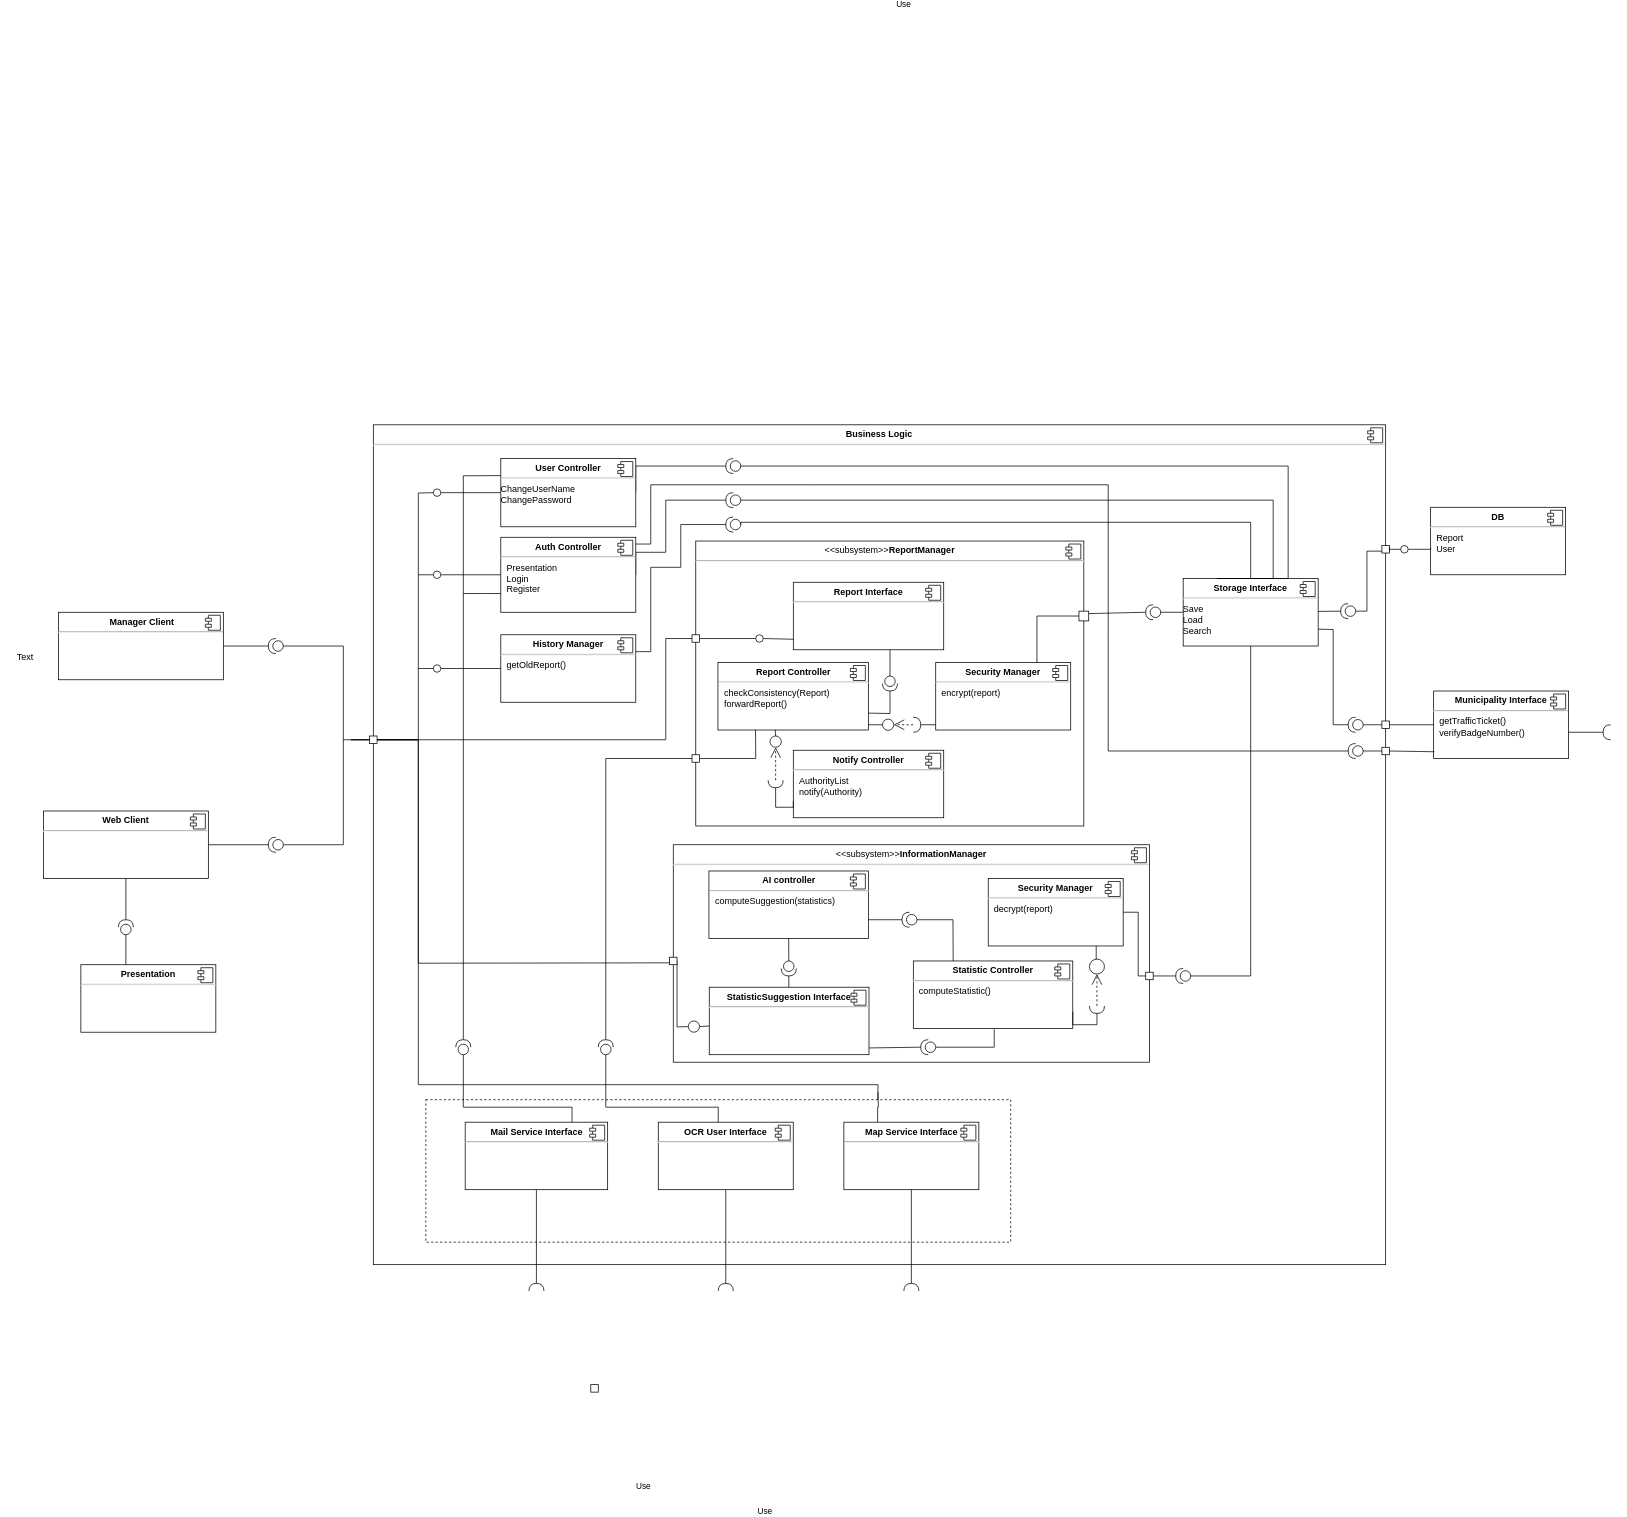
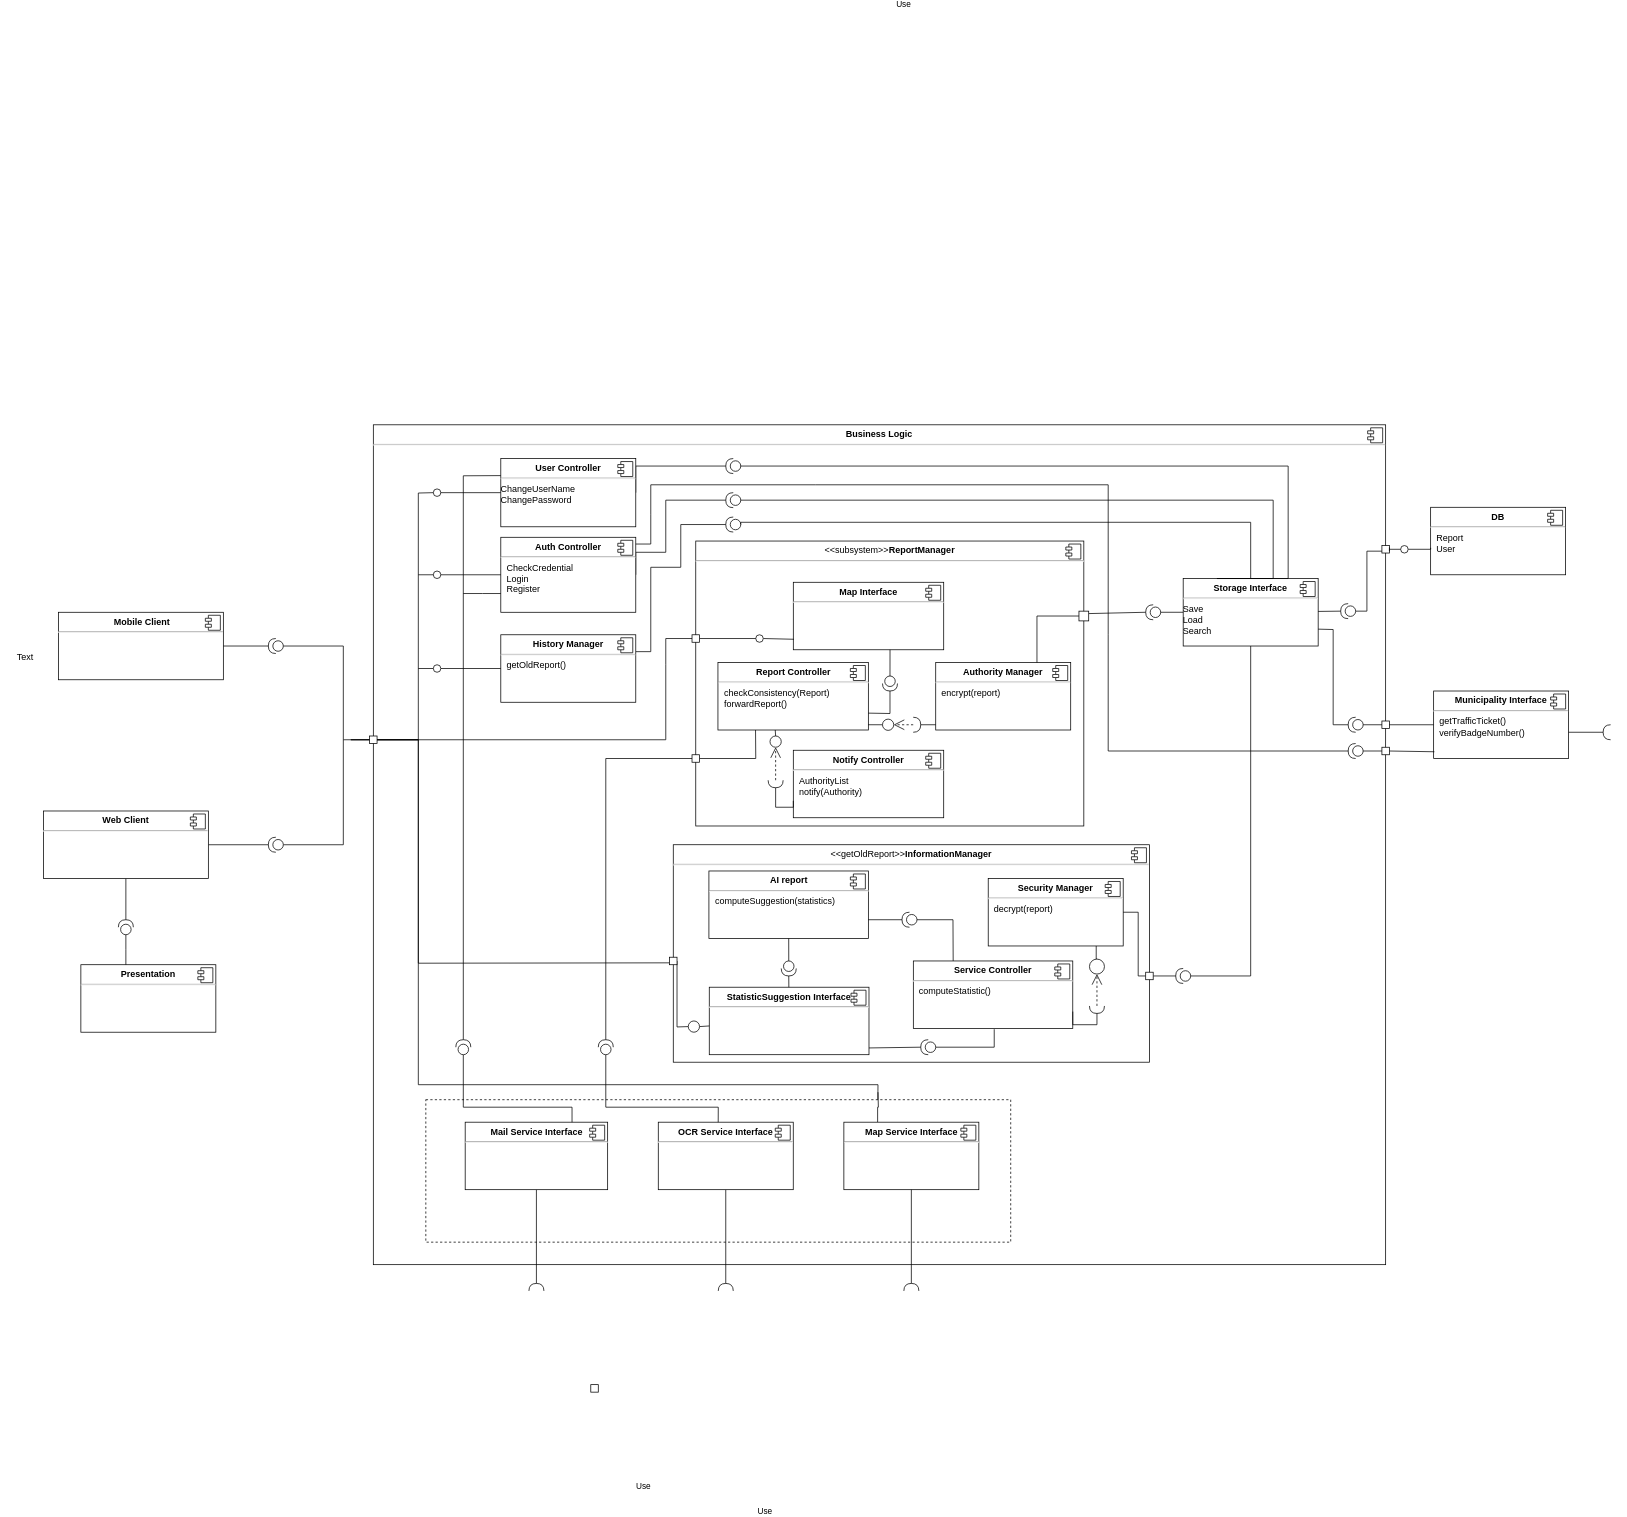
(535, 537) -> (536, 537)
(832, 582) -> (825, 582)
(90, 612) -> (85, 612)
(974, 663) -> (976, 663)
(750, 845) -> (756, 845)
(779, 871) -> (779, 871)
(958, 961) -> (956, 961)
(701, 1122) -> (708, 1122)
